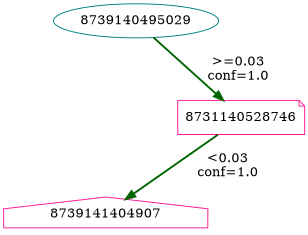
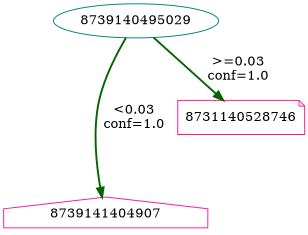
(176, 164) -> (97, 110)
